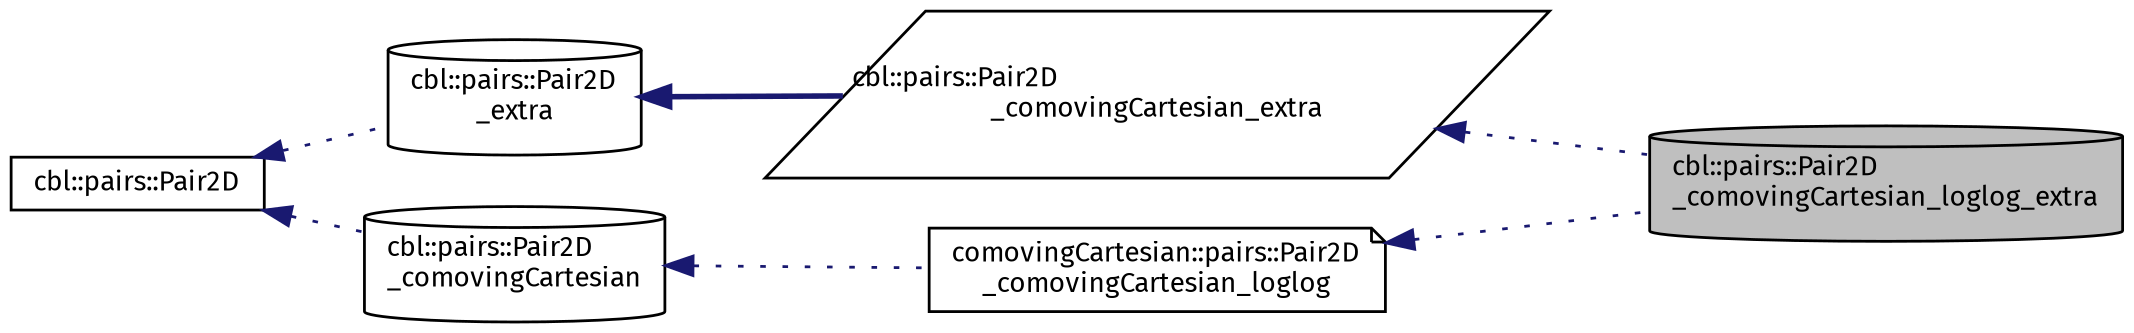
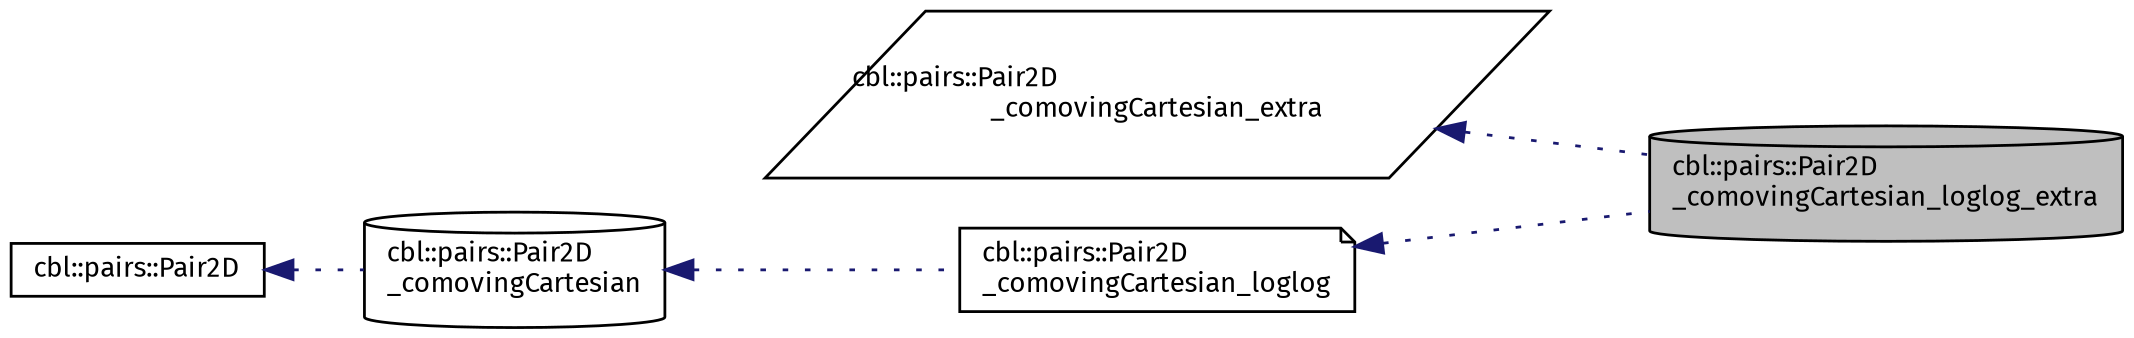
(515, 97) -> none
(1157, 270) -> (1157, 270)
